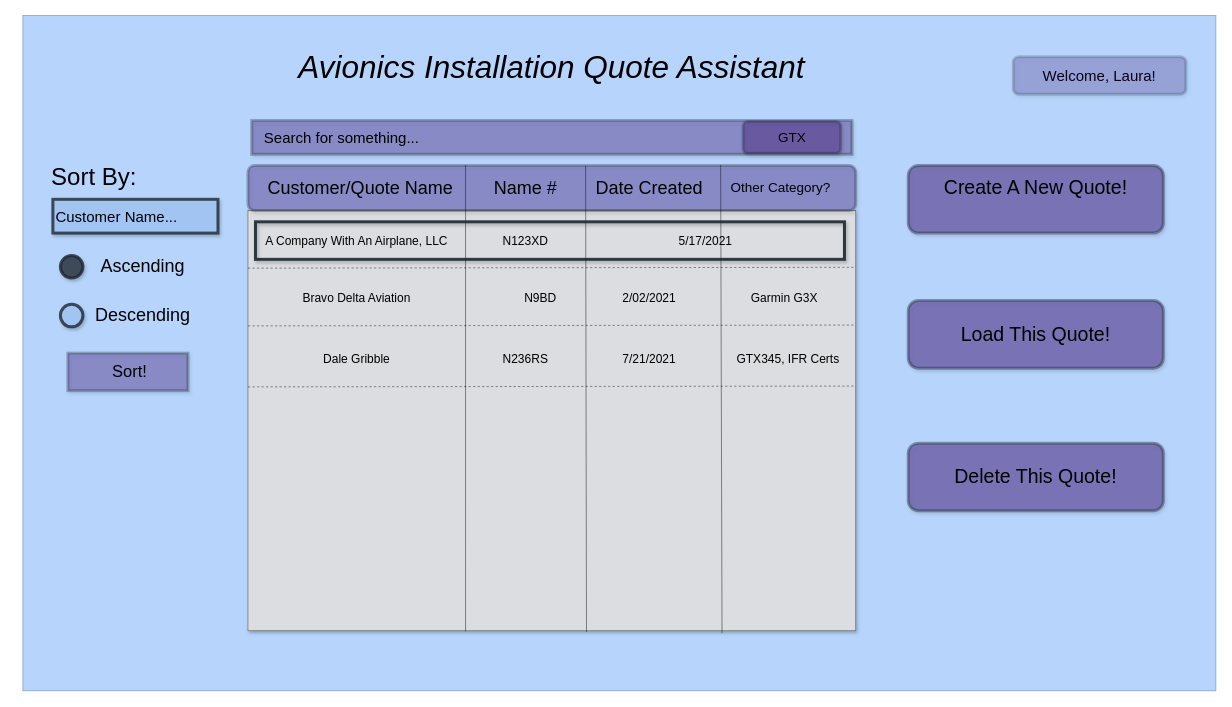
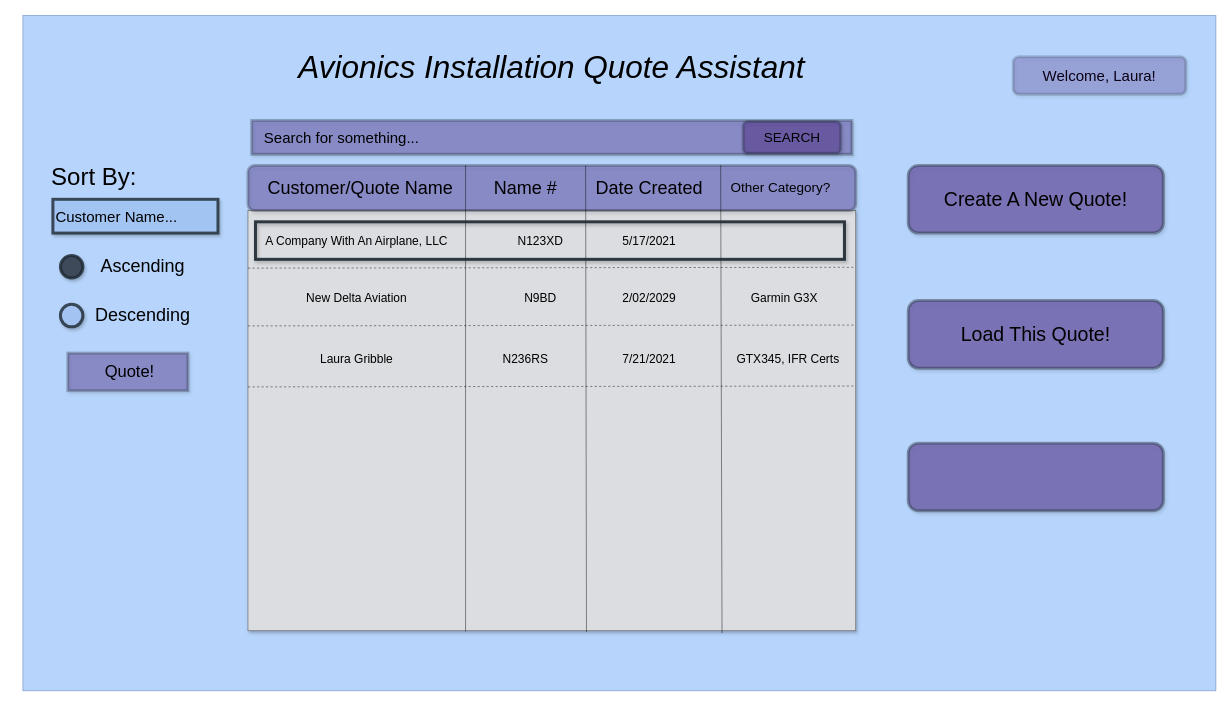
(792, 138) -> (792, 138)
(1035, 188) -> (1035, 199)
(525, 240) -> (540, 240)
(705, 240) -> (649, 240)
(357, 298) -> (357, 298)
(649, 298) -> (649, 298)
(357, 359) -> (357, 359)
(130, 372) -> (130, 372)
(1035, 477) -> none
